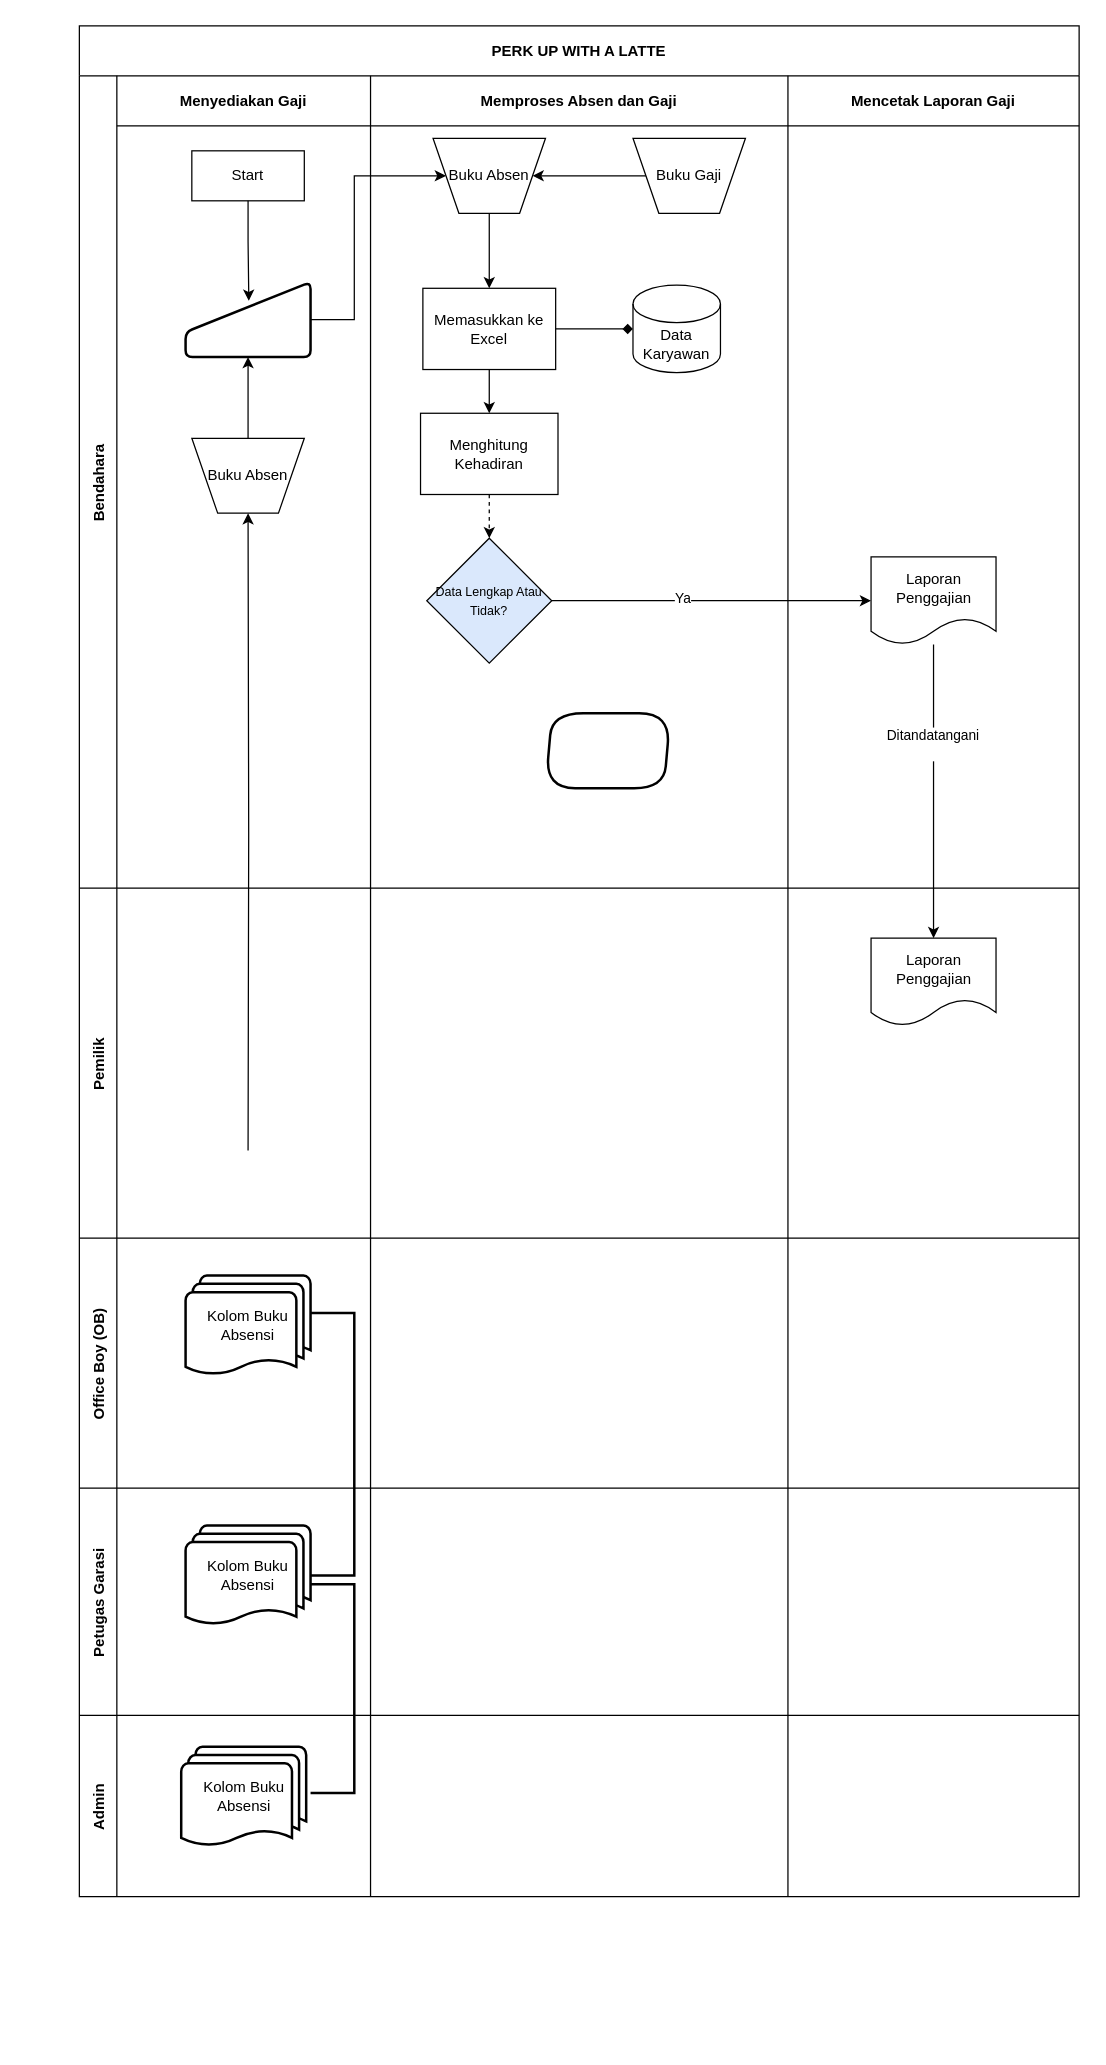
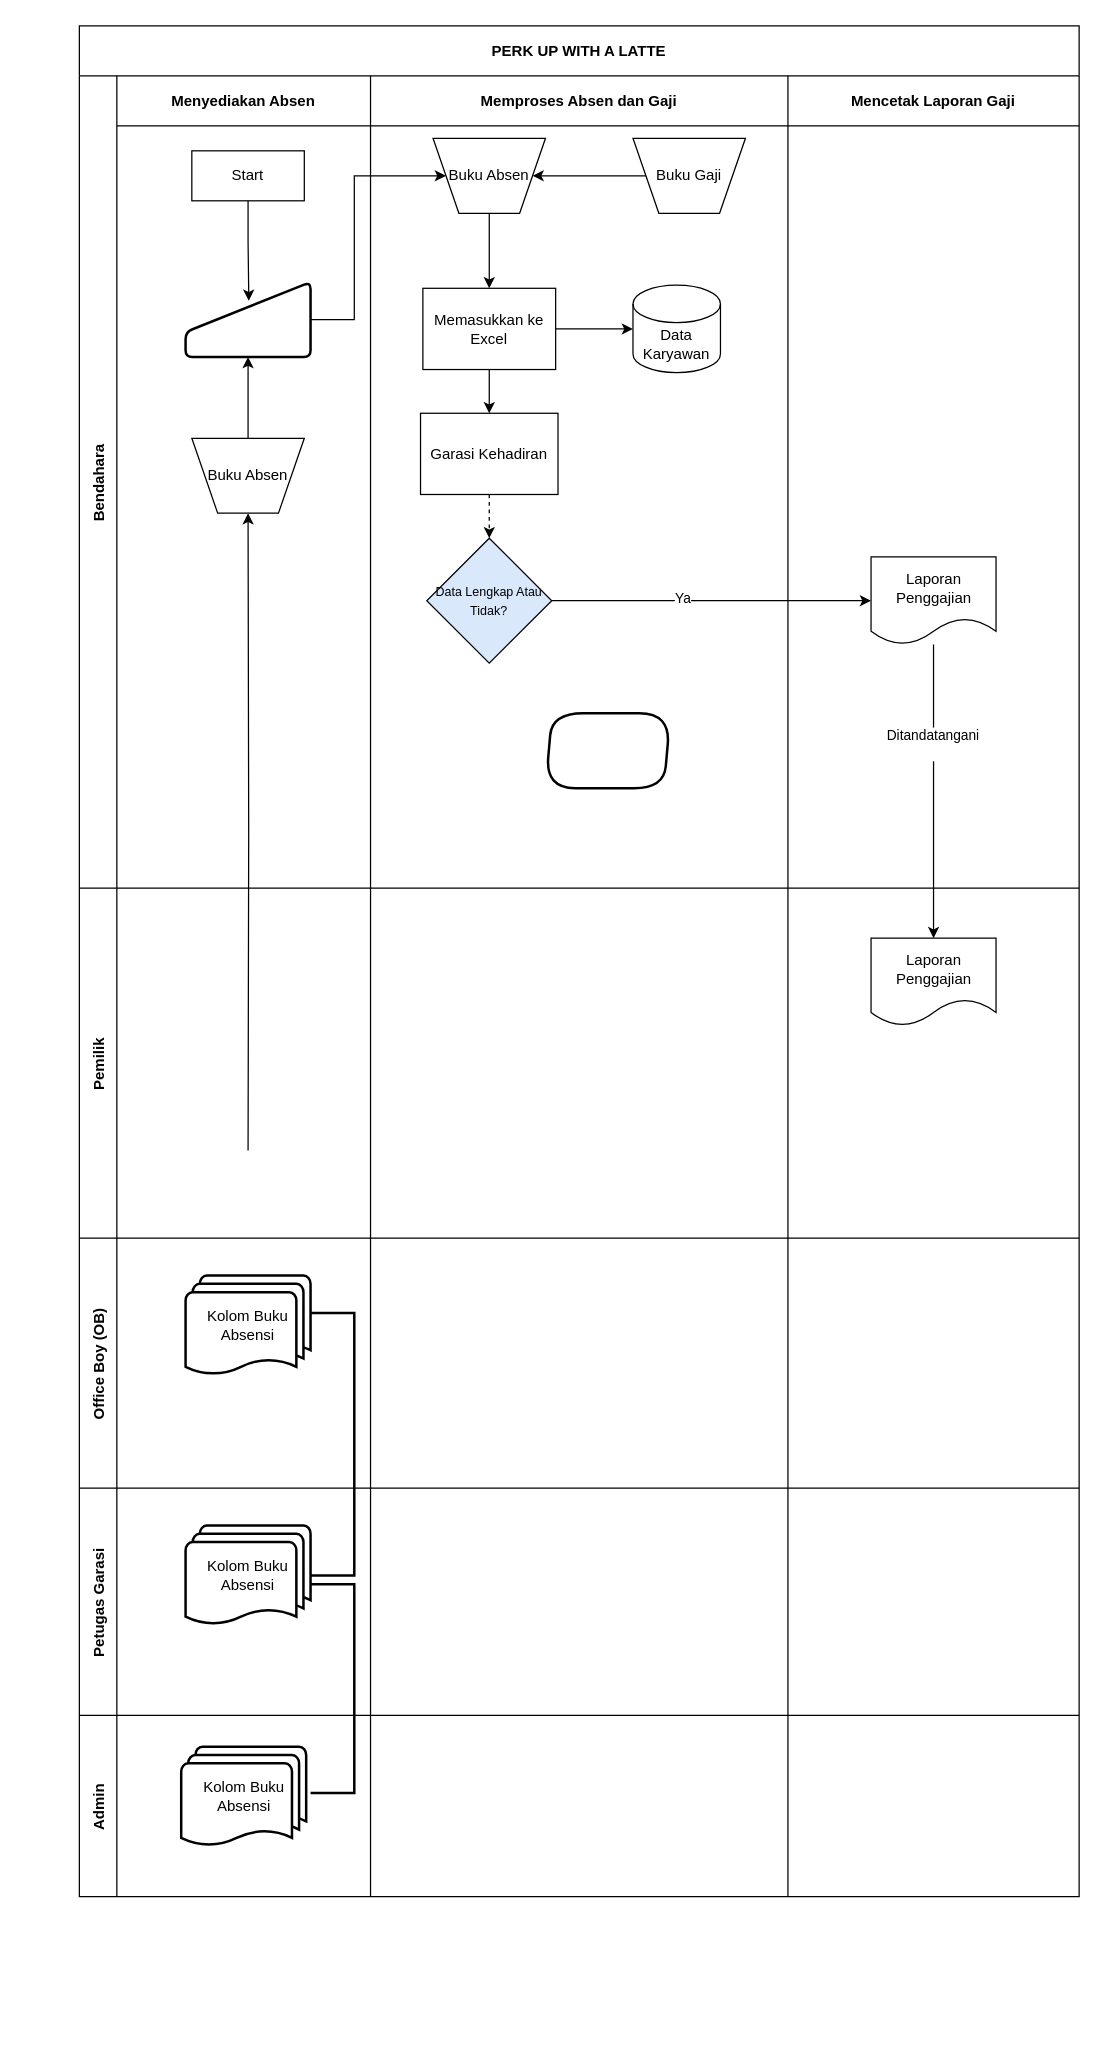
(243, 101) -> (243, 101)
(622, 329) -> (623, 329)
(489, 454) -> (489, 454)
